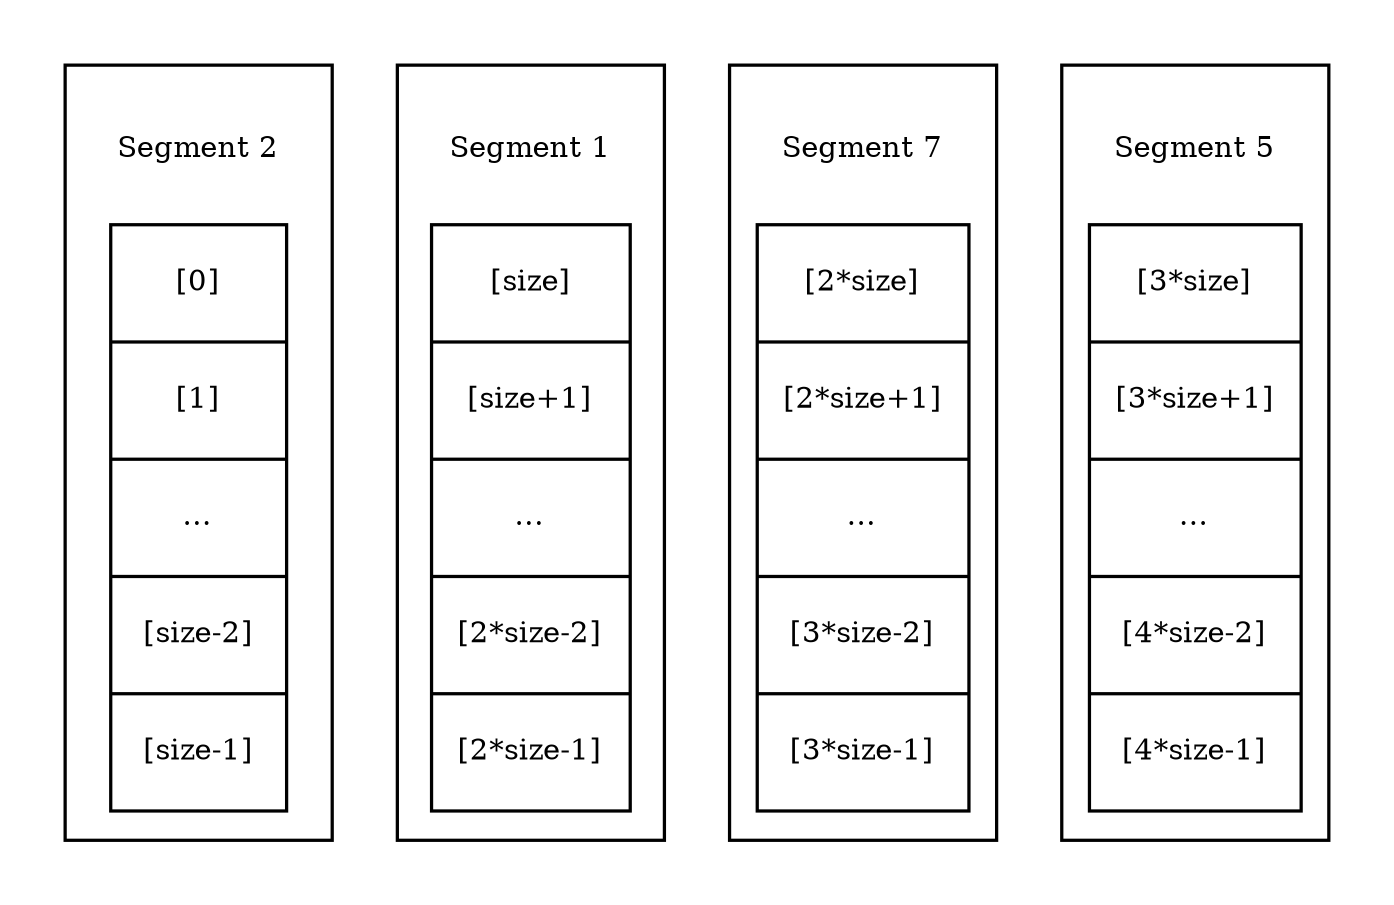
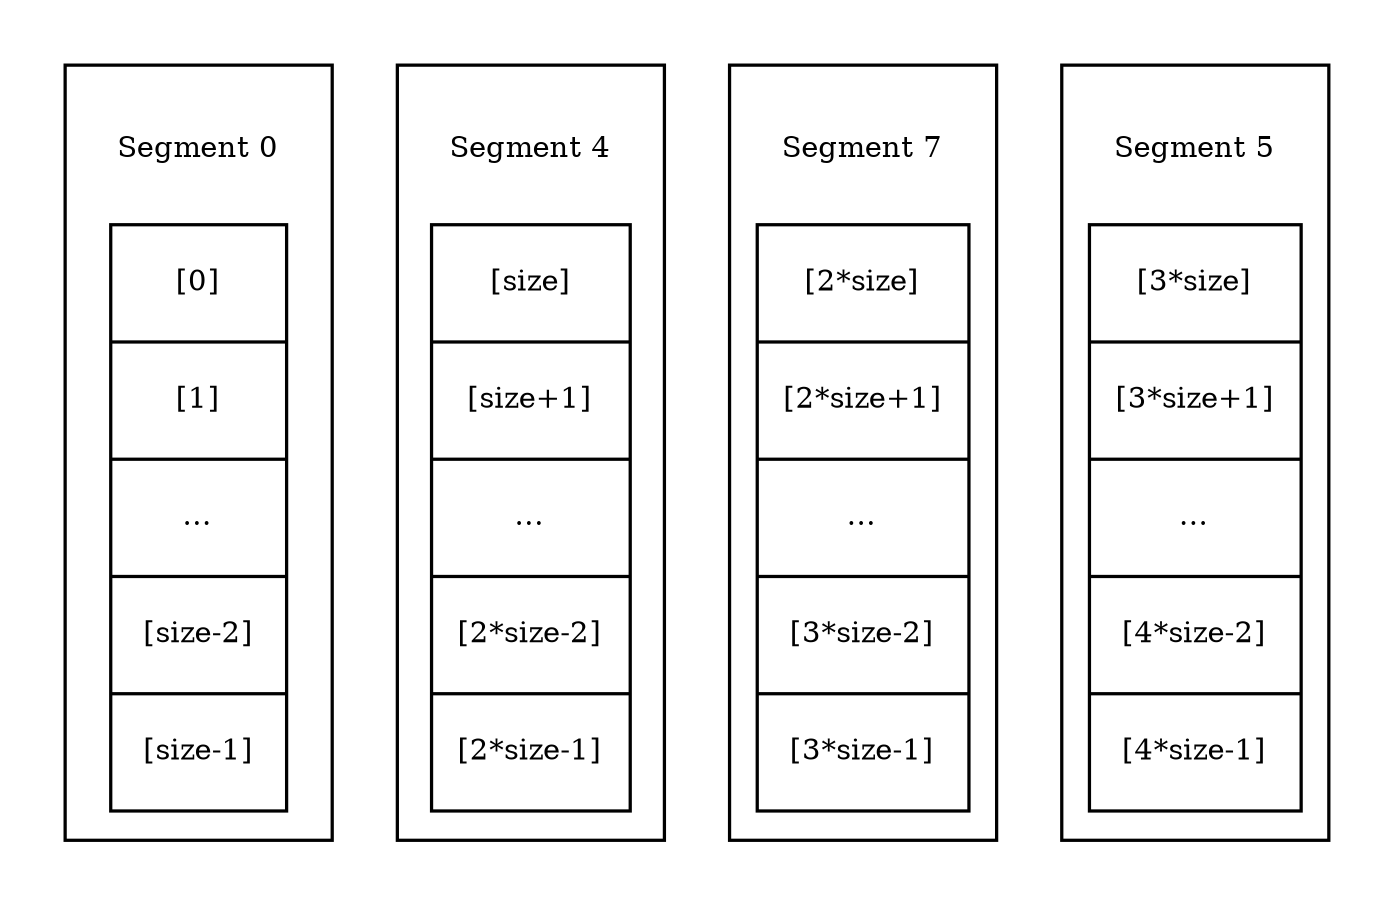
(199, 150) -> (199, 150)
(531, 150) -> (531, 150)
